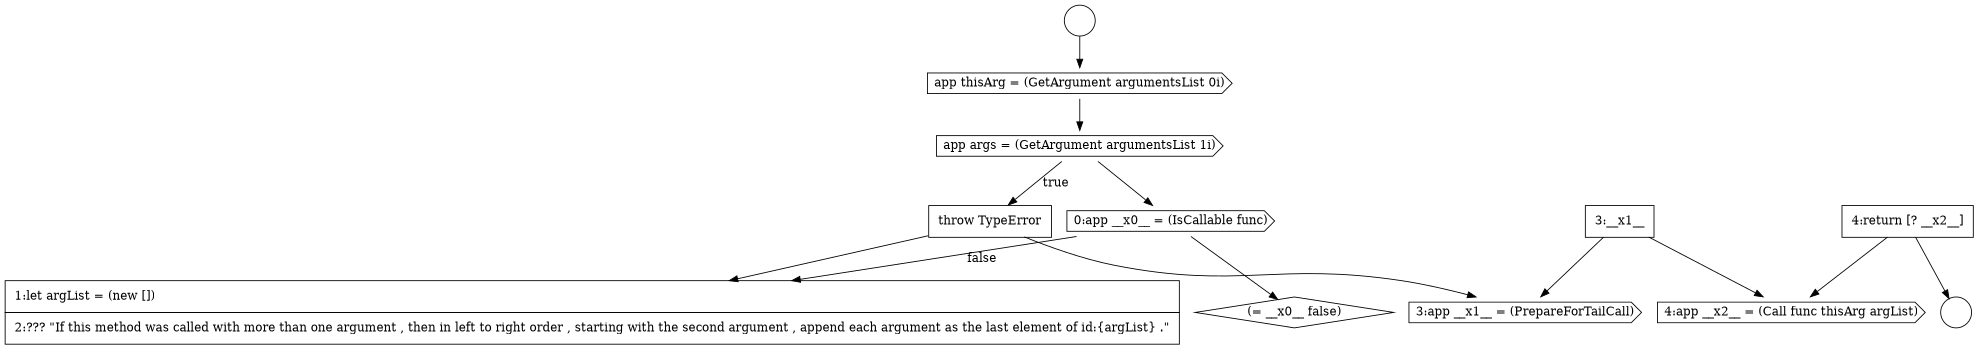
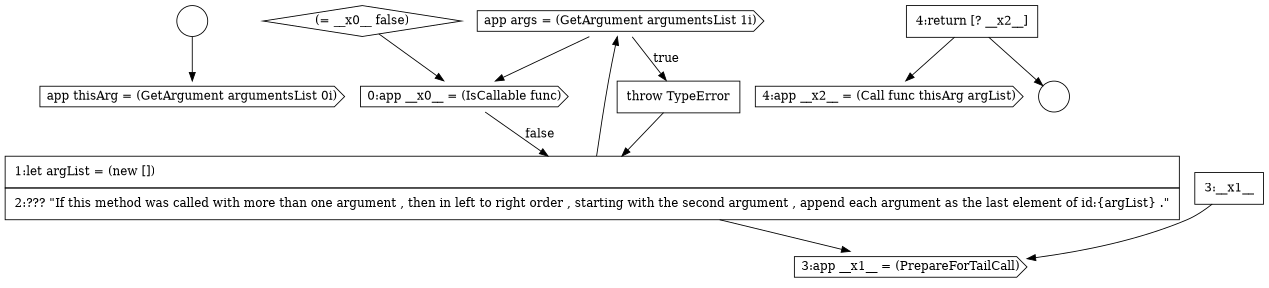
(1080, 110) -> (605, 100)
(1231, 265) -> (408, 55)
(1702, 265) -> none
(1233, 276) -> (781, 235)
